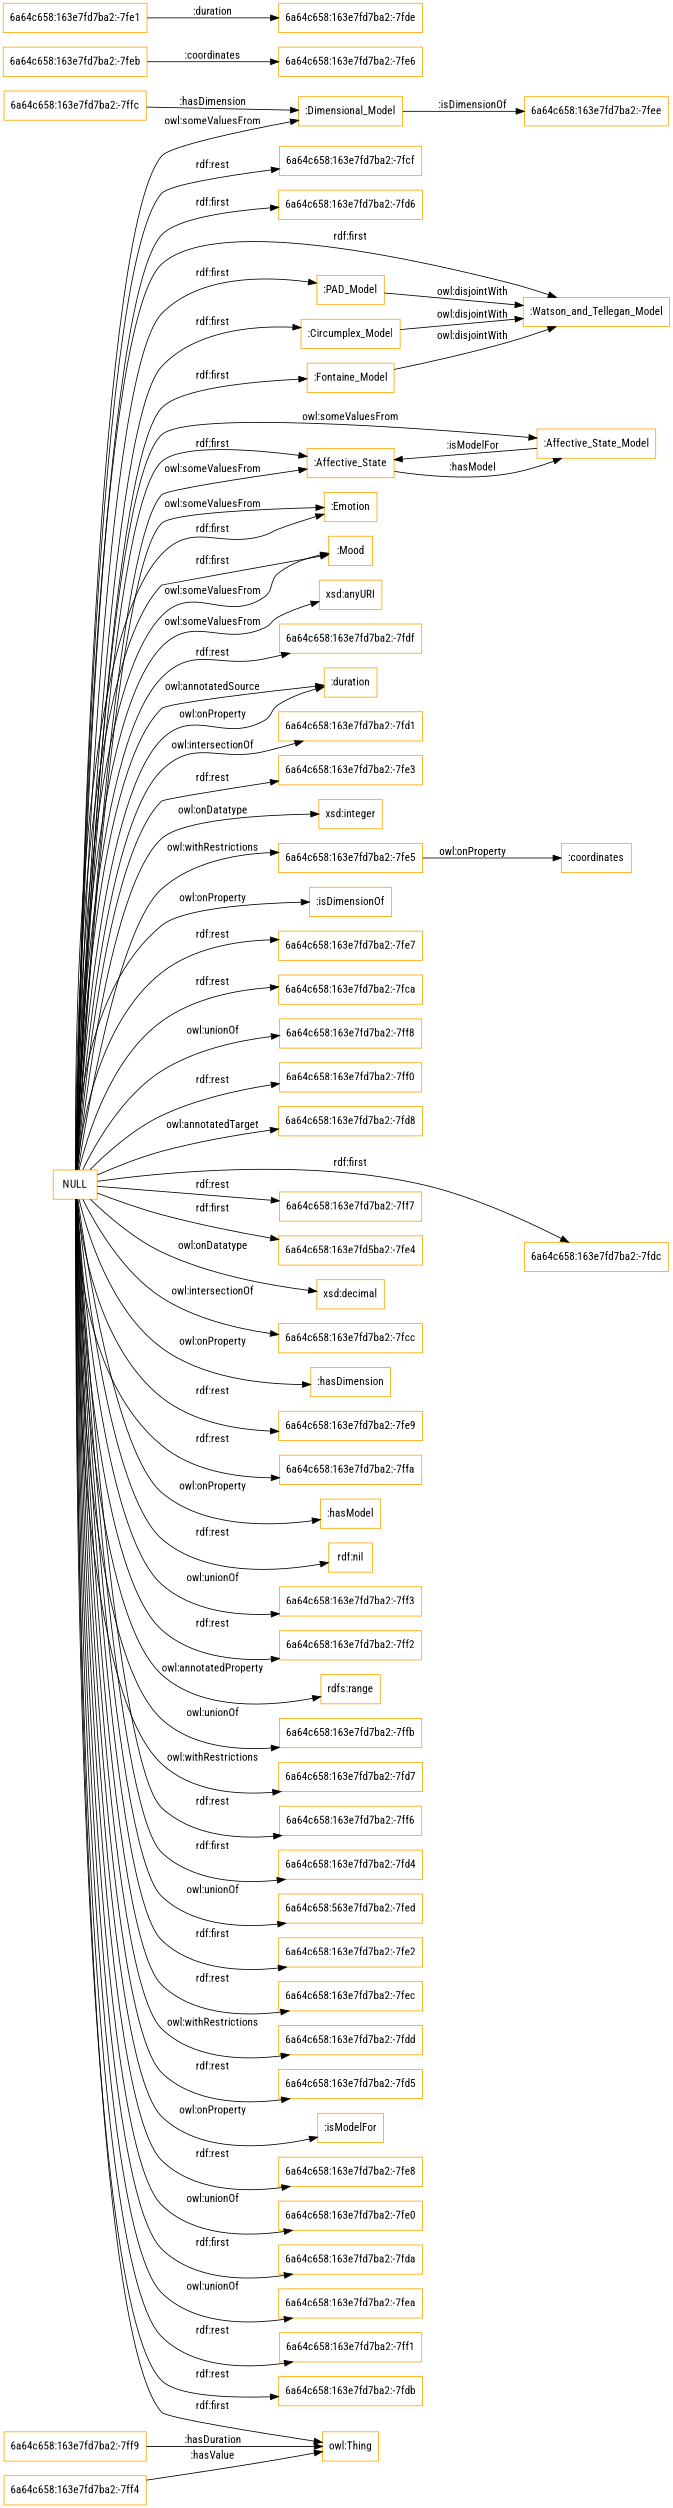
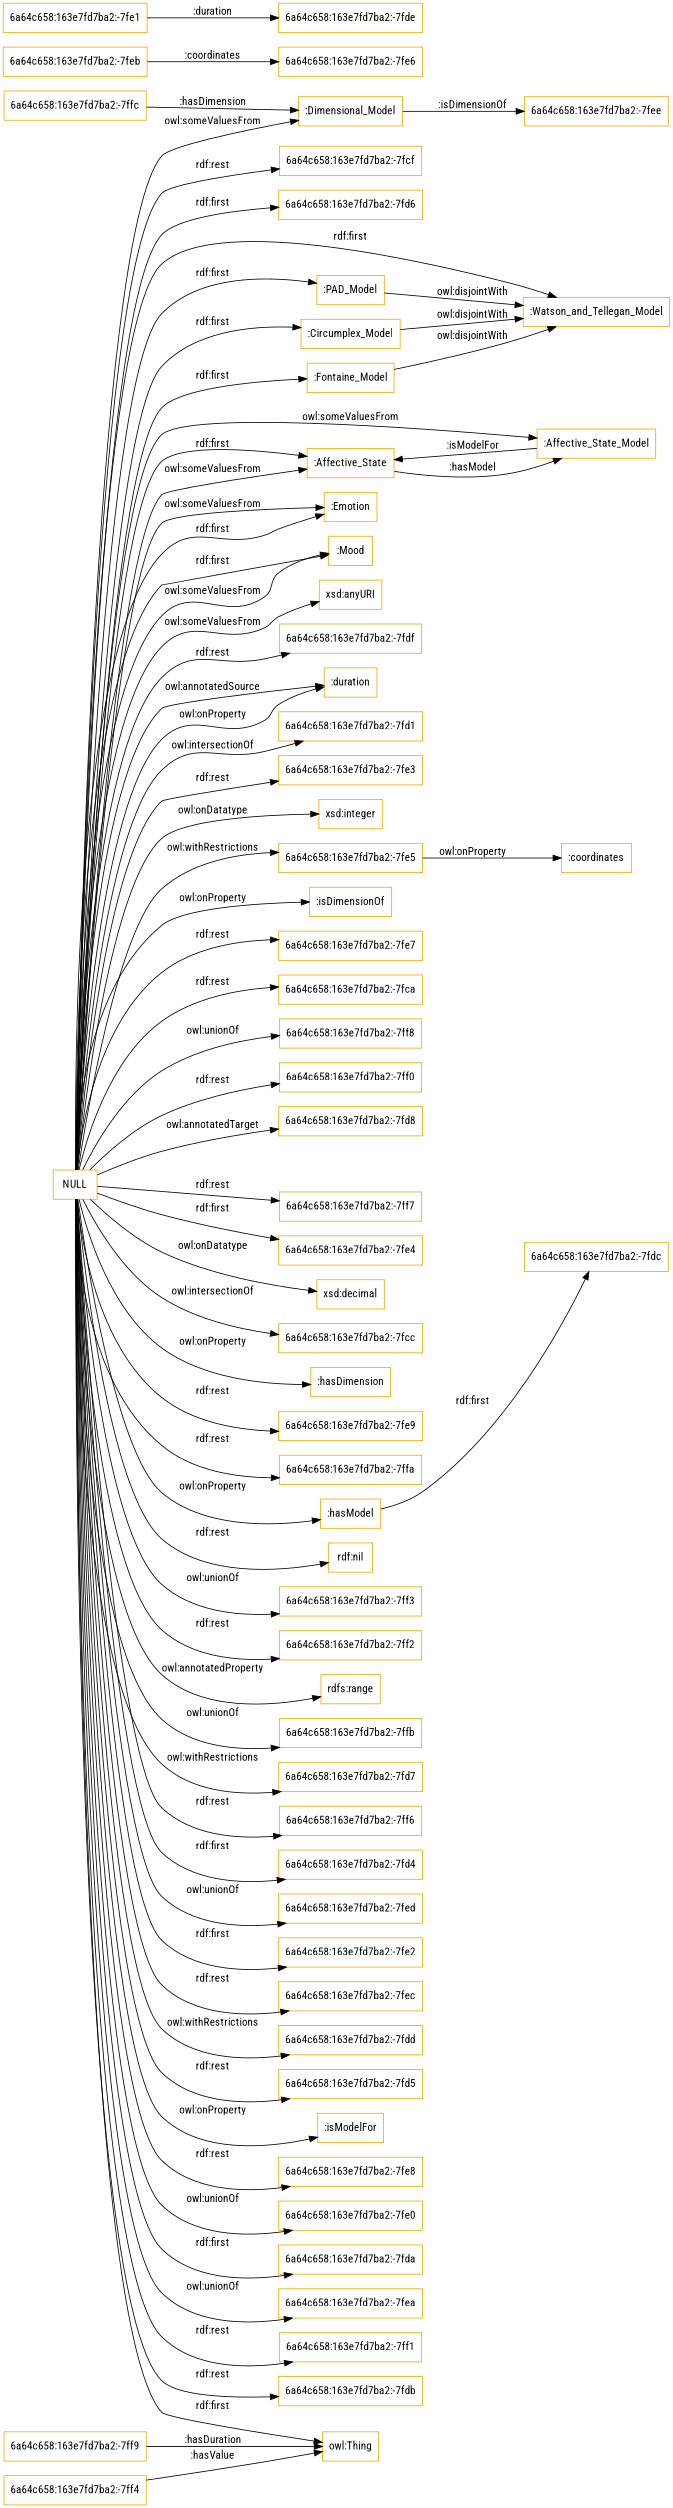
(335, 1172) -> (502, 1413)
(351, 1250) -> (351, 1250)
(351, 1909) -> (351, 1909)
